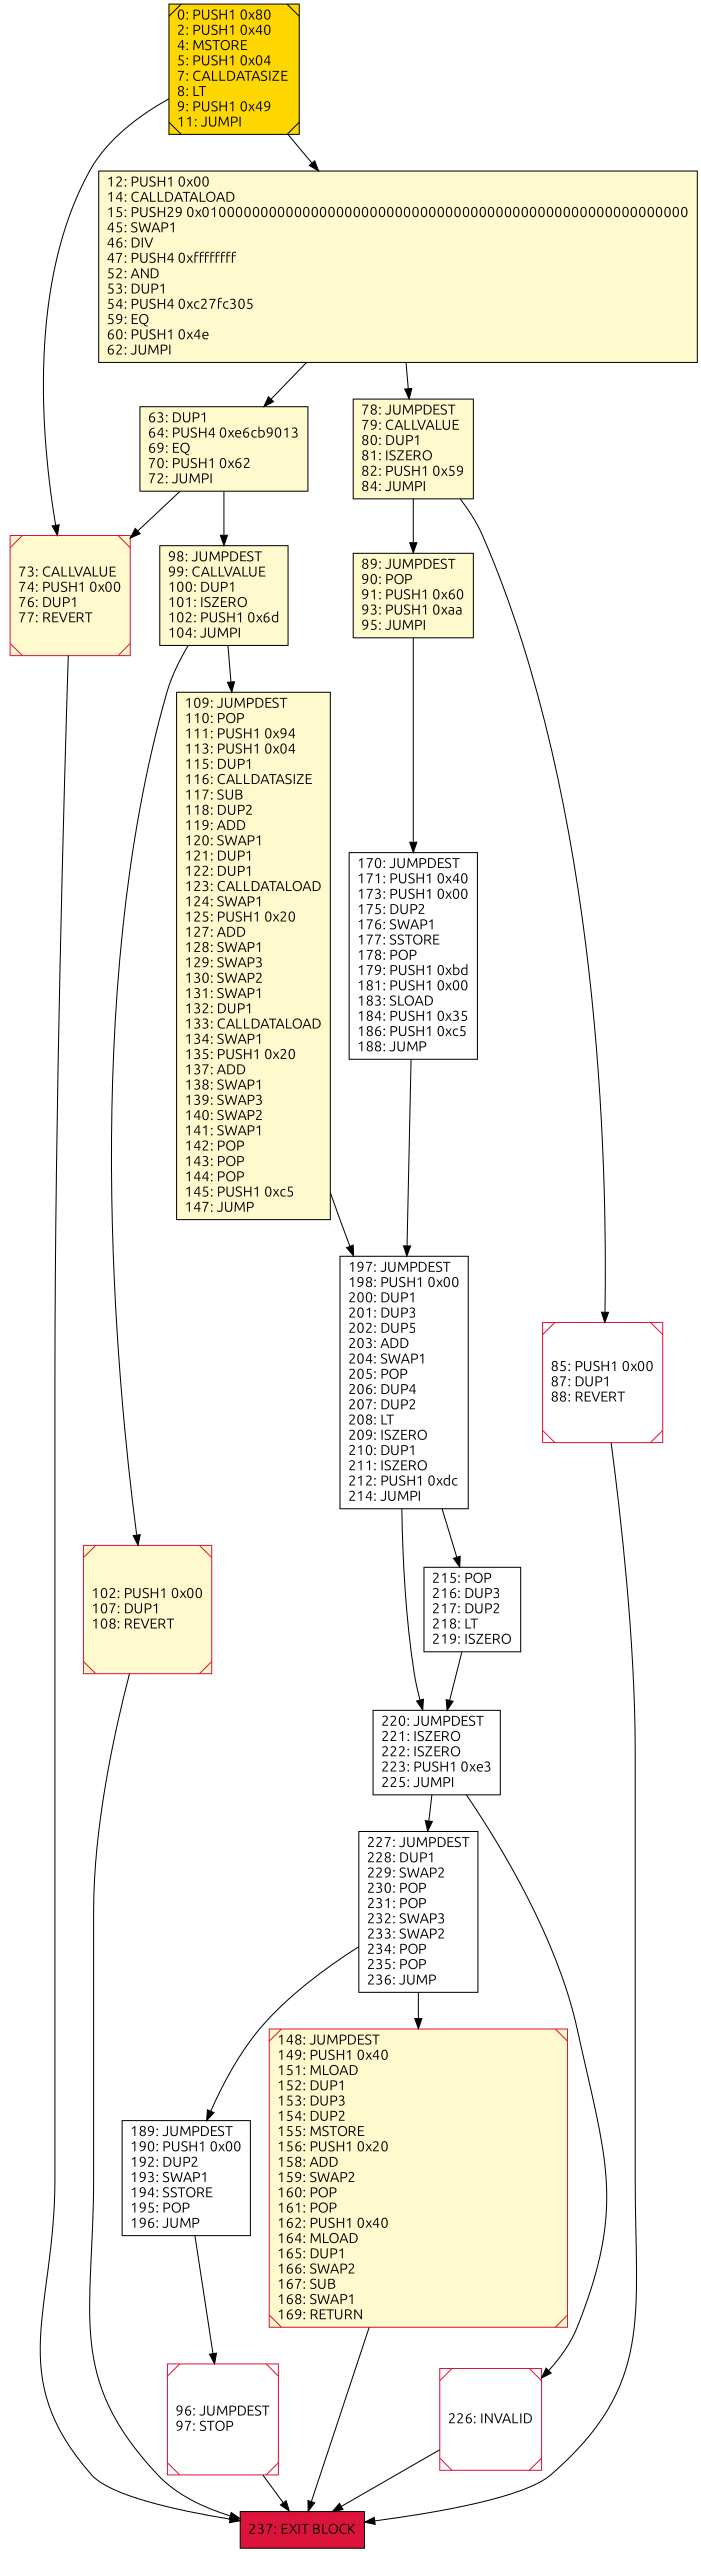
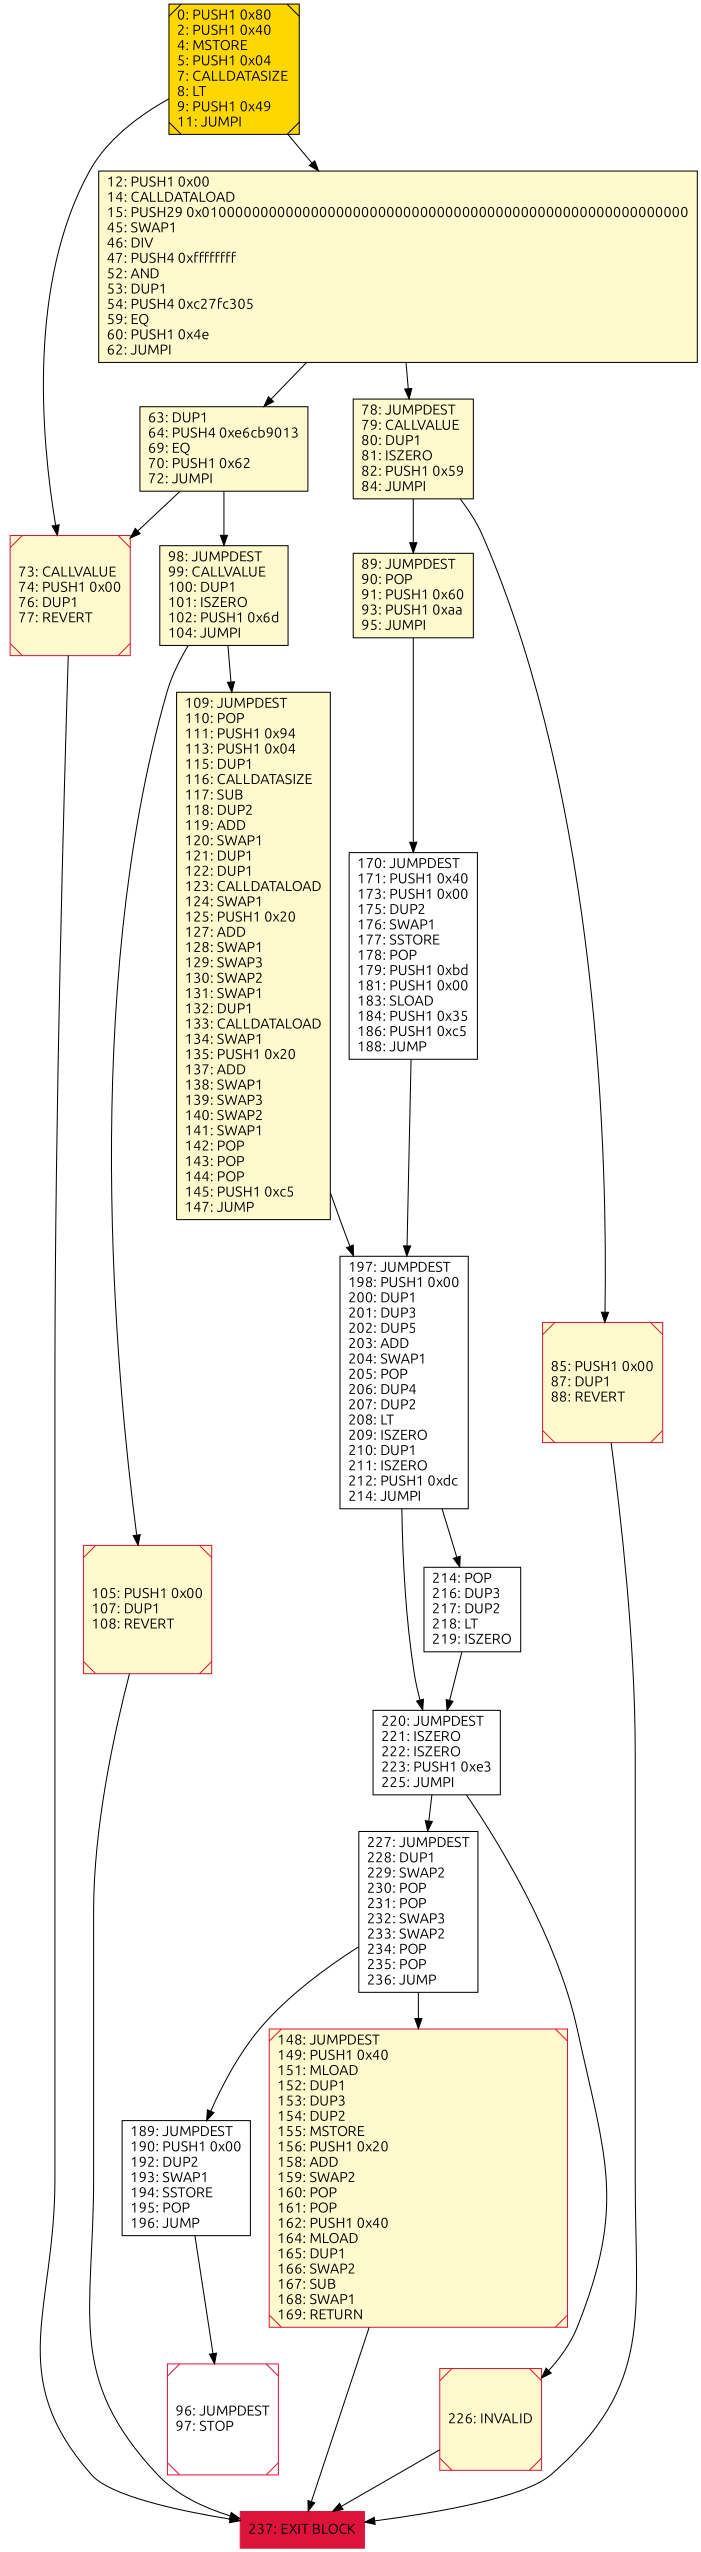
(603, 1383) -> (603, 1383)
(148, 1610) -> (148, 1610)
(472, 1610) -> (472, 1610)
(491, 2419) -> (491, 2419)
(273, 2489) -> none
(302, 2530) -> (302, 2530)
